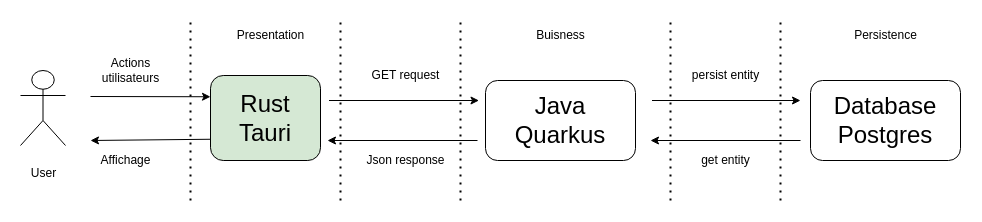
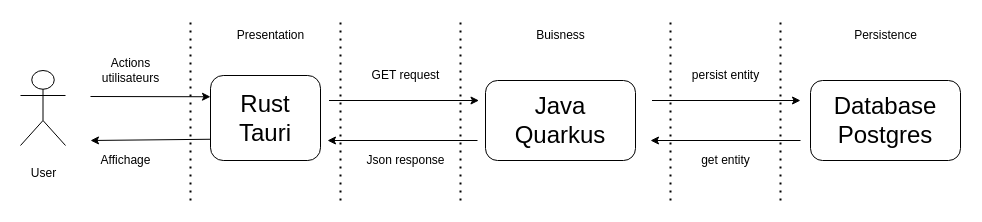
(266, 118) -> (266, 118)
